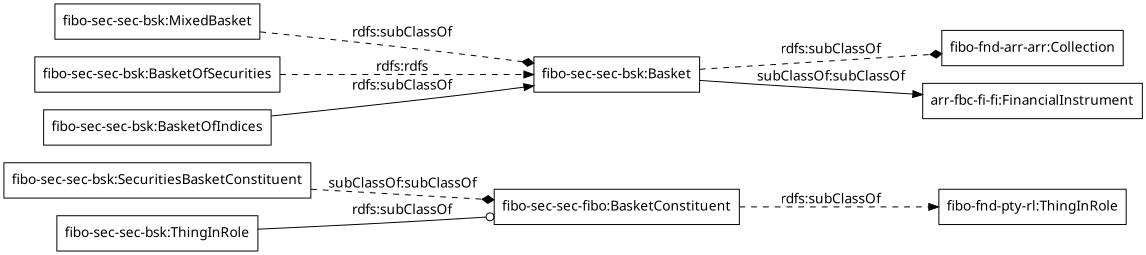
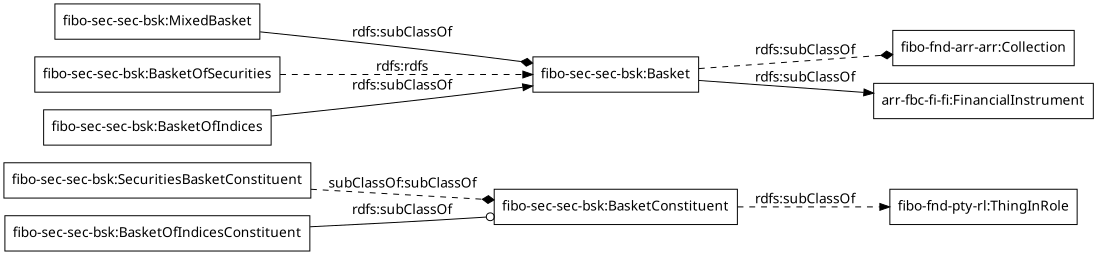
(391, 46) -> (391, 46)
(831, 77) -> (806, 78)
(617, 207) -> (616, 207)
(157, 233) -> (157, 233)
